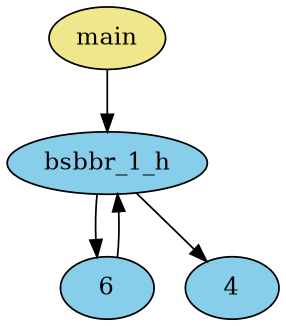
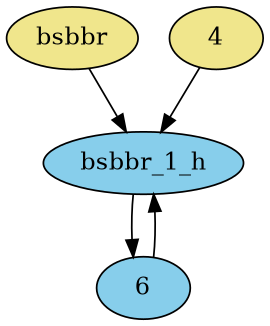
(107, 38) -> (72, 38)
(165, 221) -> (185, 92)
(232, 288) -> (216, 38)
